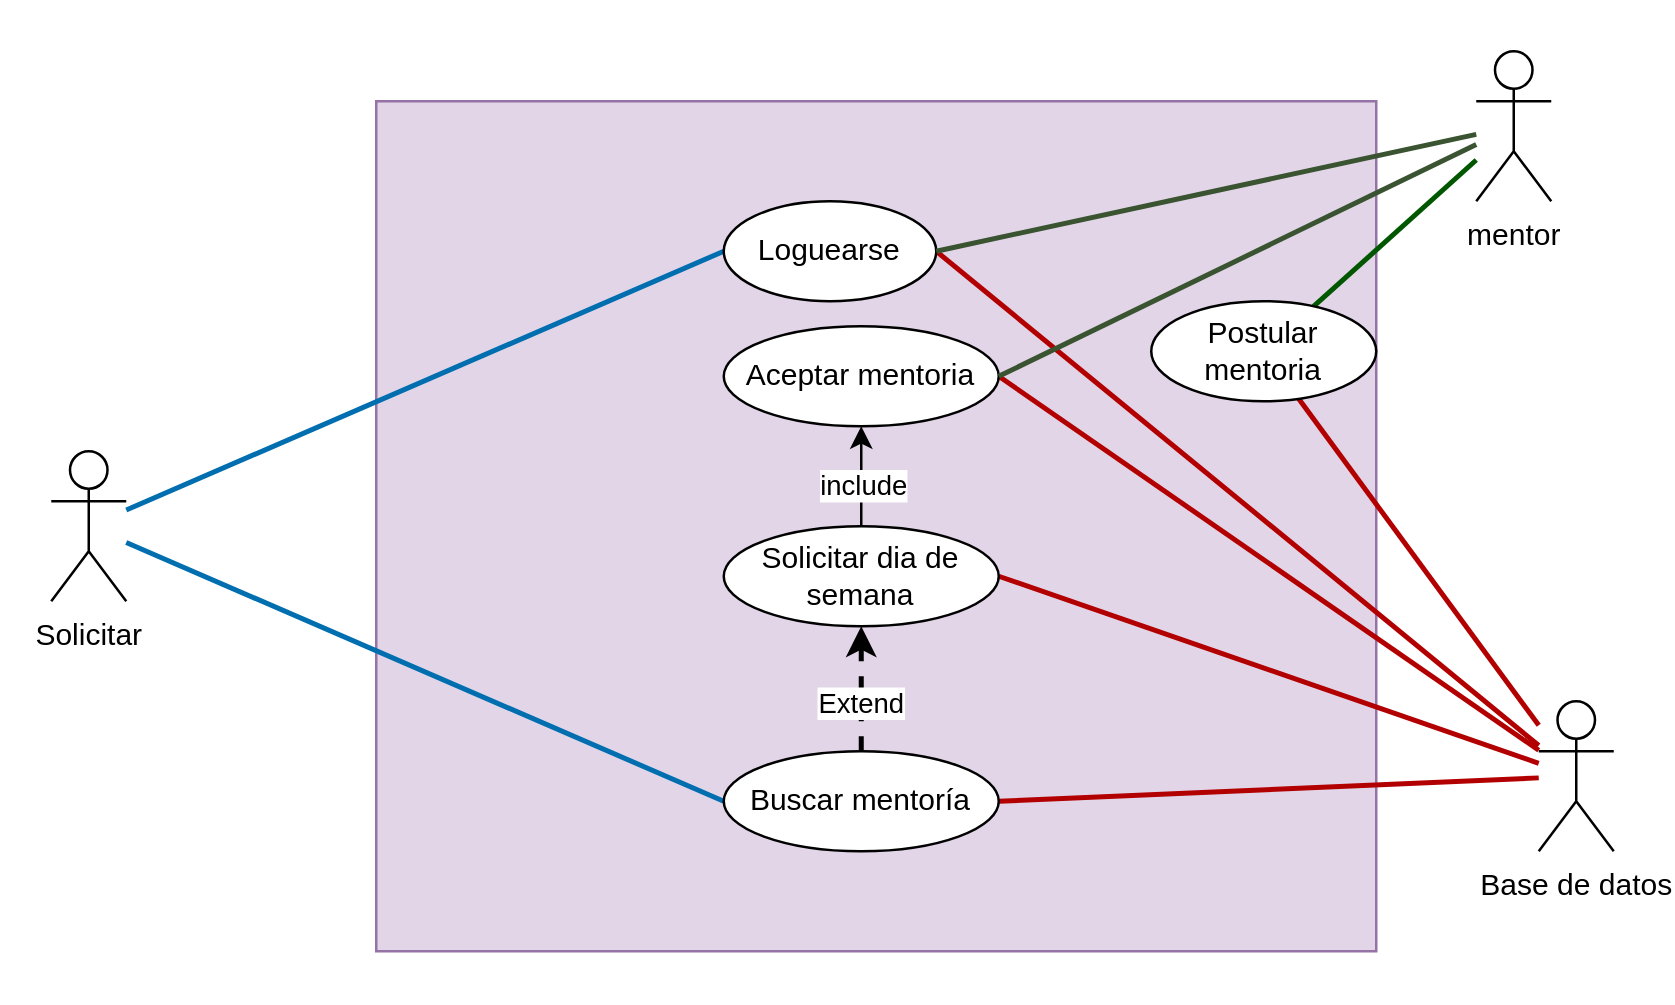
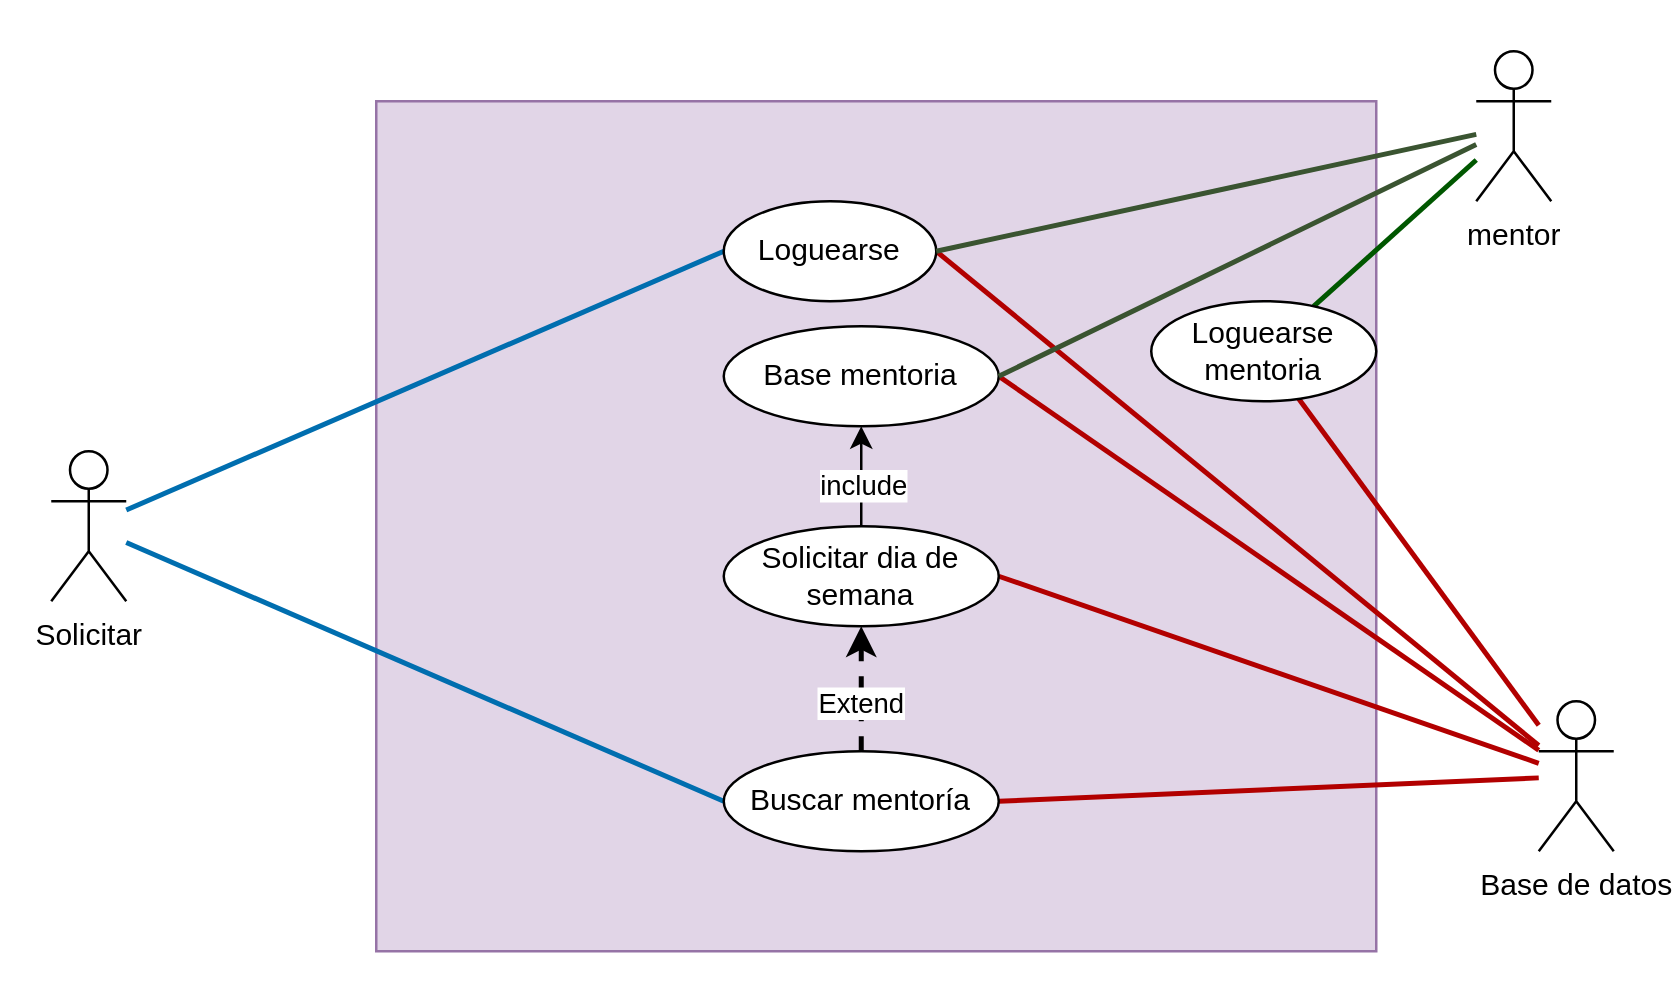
(1264, 351) -> (1264, 351)
(861, 376) -> (861, 376)
